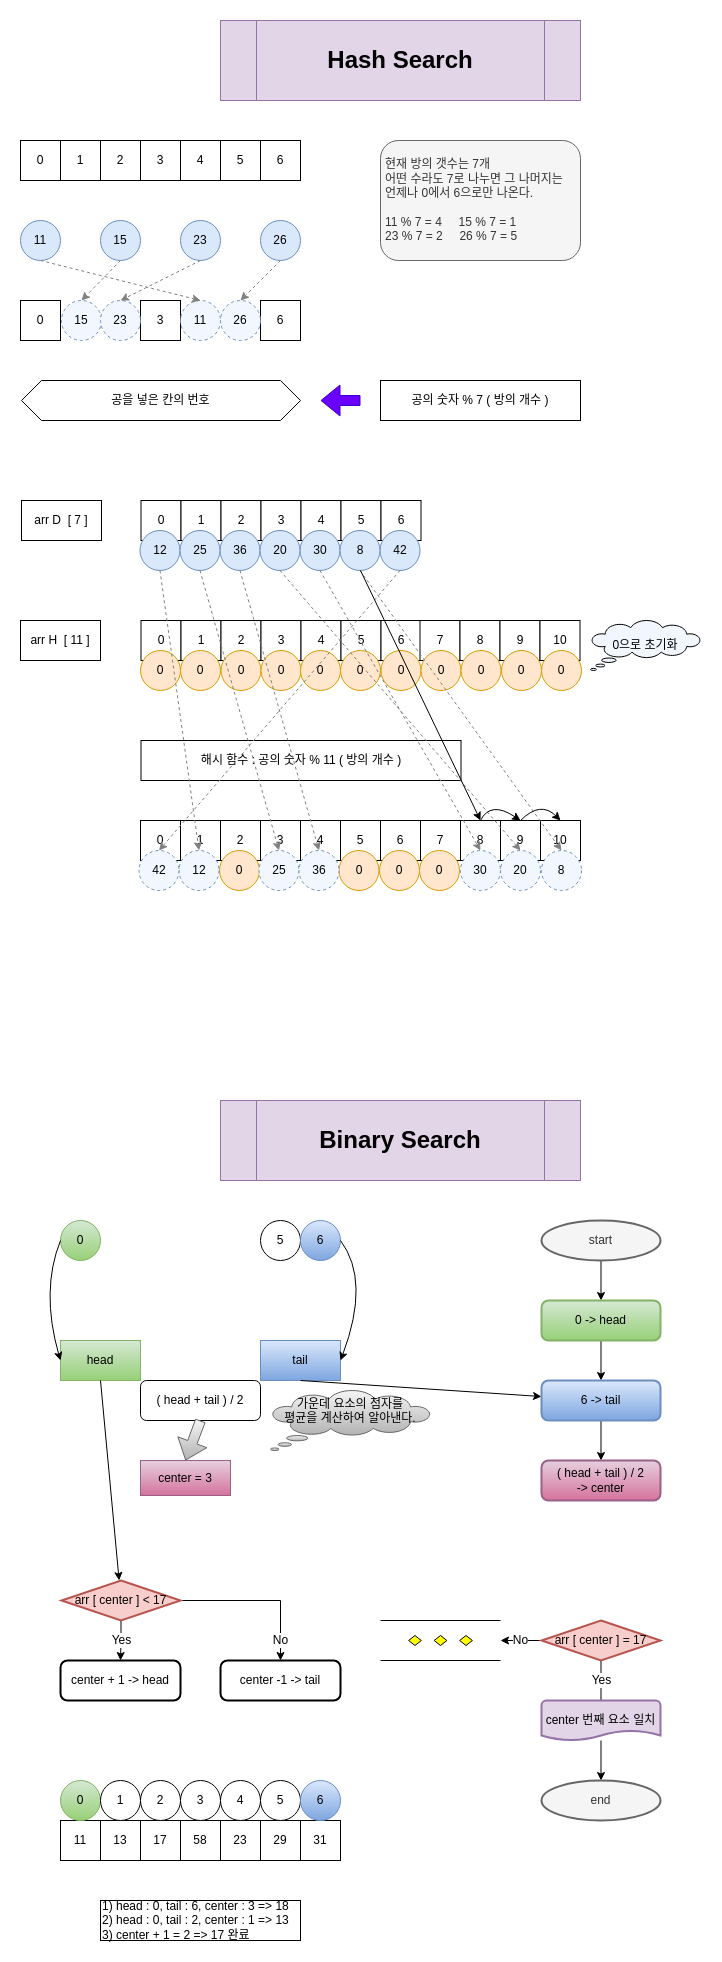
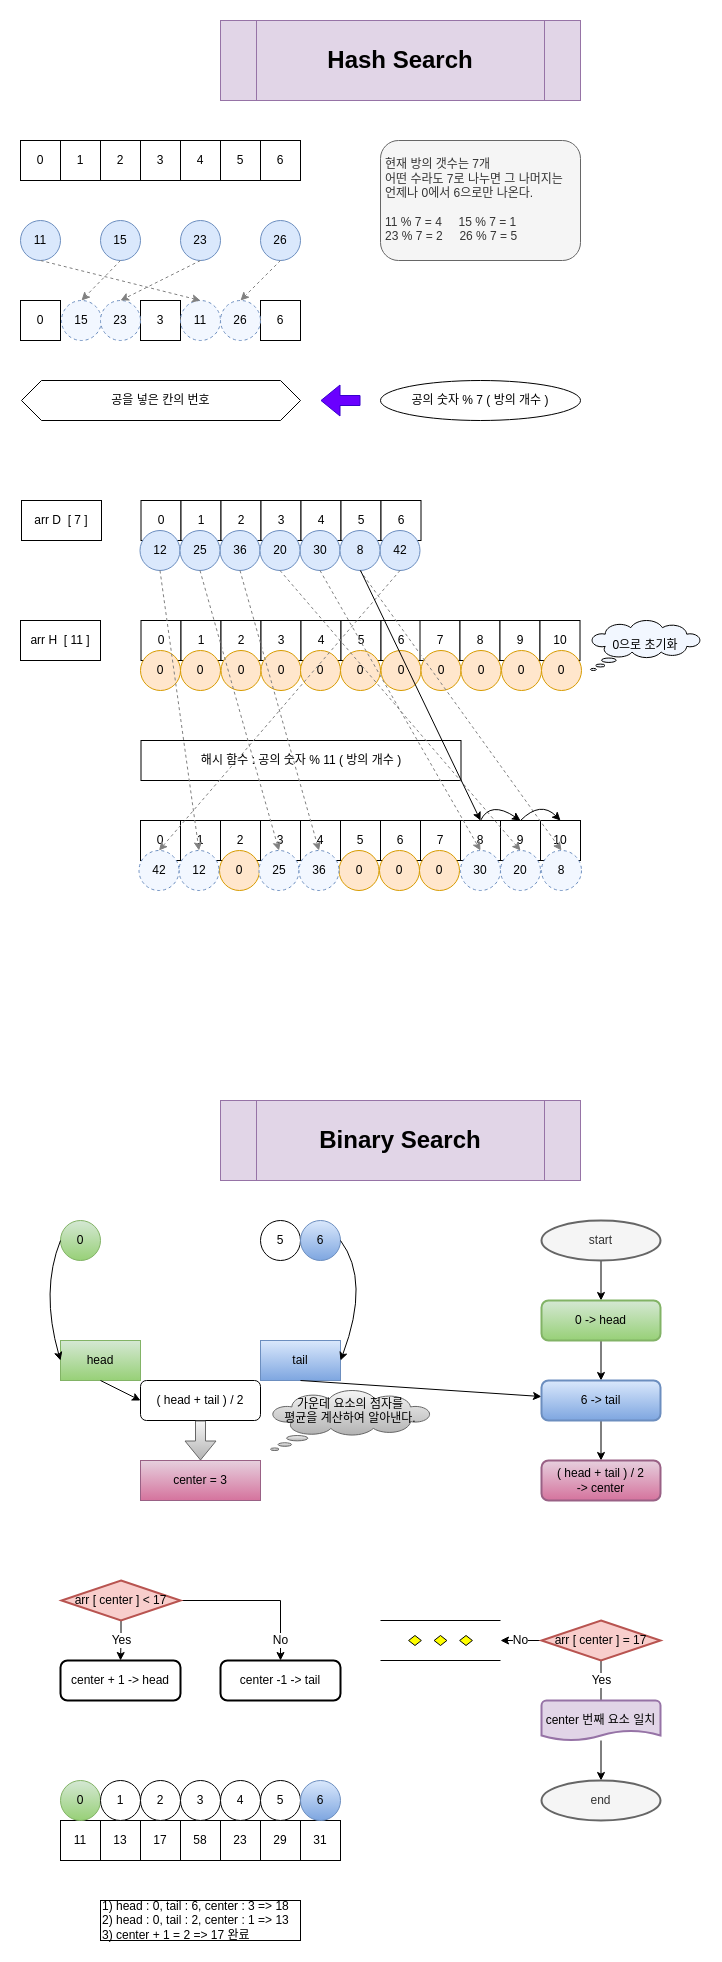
(481, 401) -> (481, 401)
(110, 1477) -> (118, 1389)
(186, 1478) -> (201, 1481)
